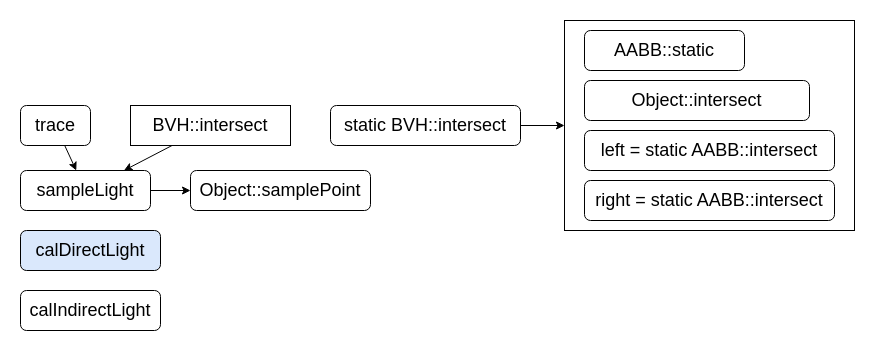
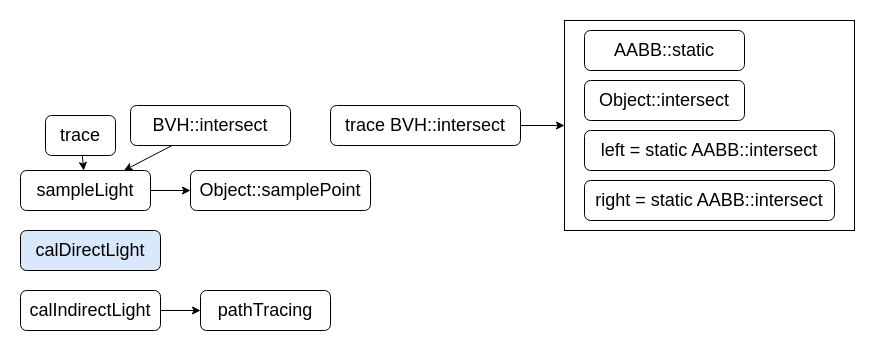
(697, 101) -> (665, 101)
(56, 126) -> (81, 136)
(211, 126) -> (211, 126)
(426, 126) -> (426, 126)
none -> (177, 311)
none -> (266, 311)
